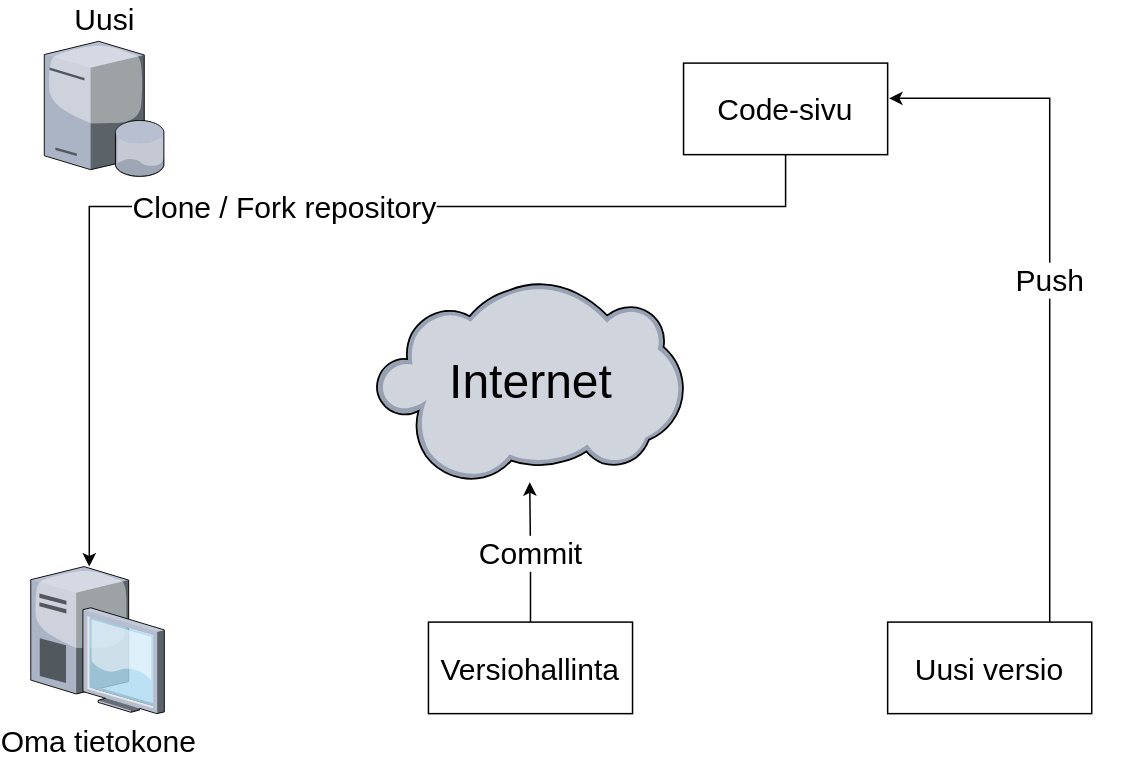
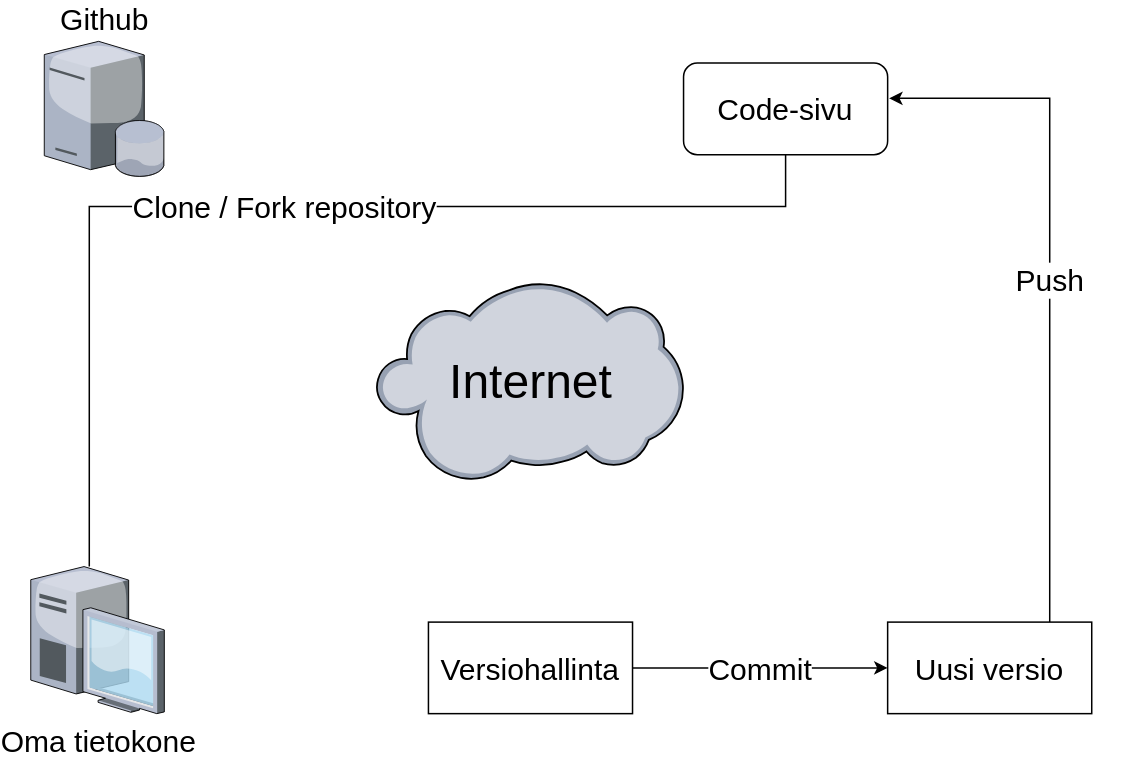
(105, 19) -> (105, 19)
(785, 109) -> (785, 109)
(89, 555) -> (89, 559)
(530, 584) -> (804, 668)
